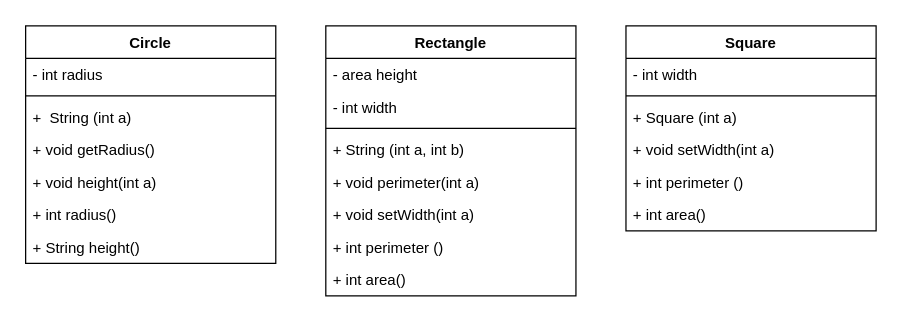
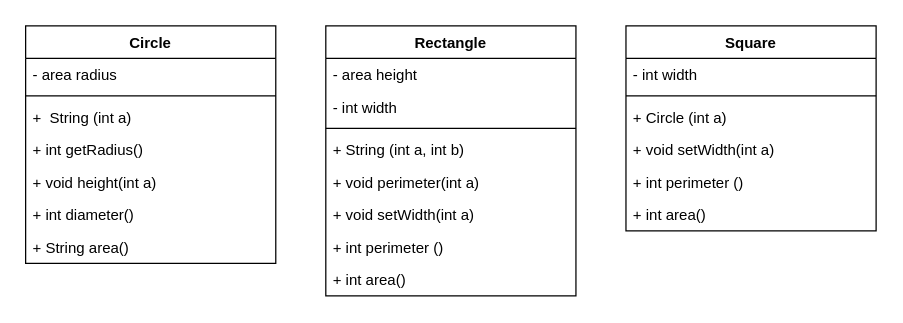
(75, 75) -> (81, 75)
(692, 118) -> (688, 118)
(102, 150) -> (98, 150)
(85, 215) -> (94, 215)
(98, 248) -> (92, 248)
